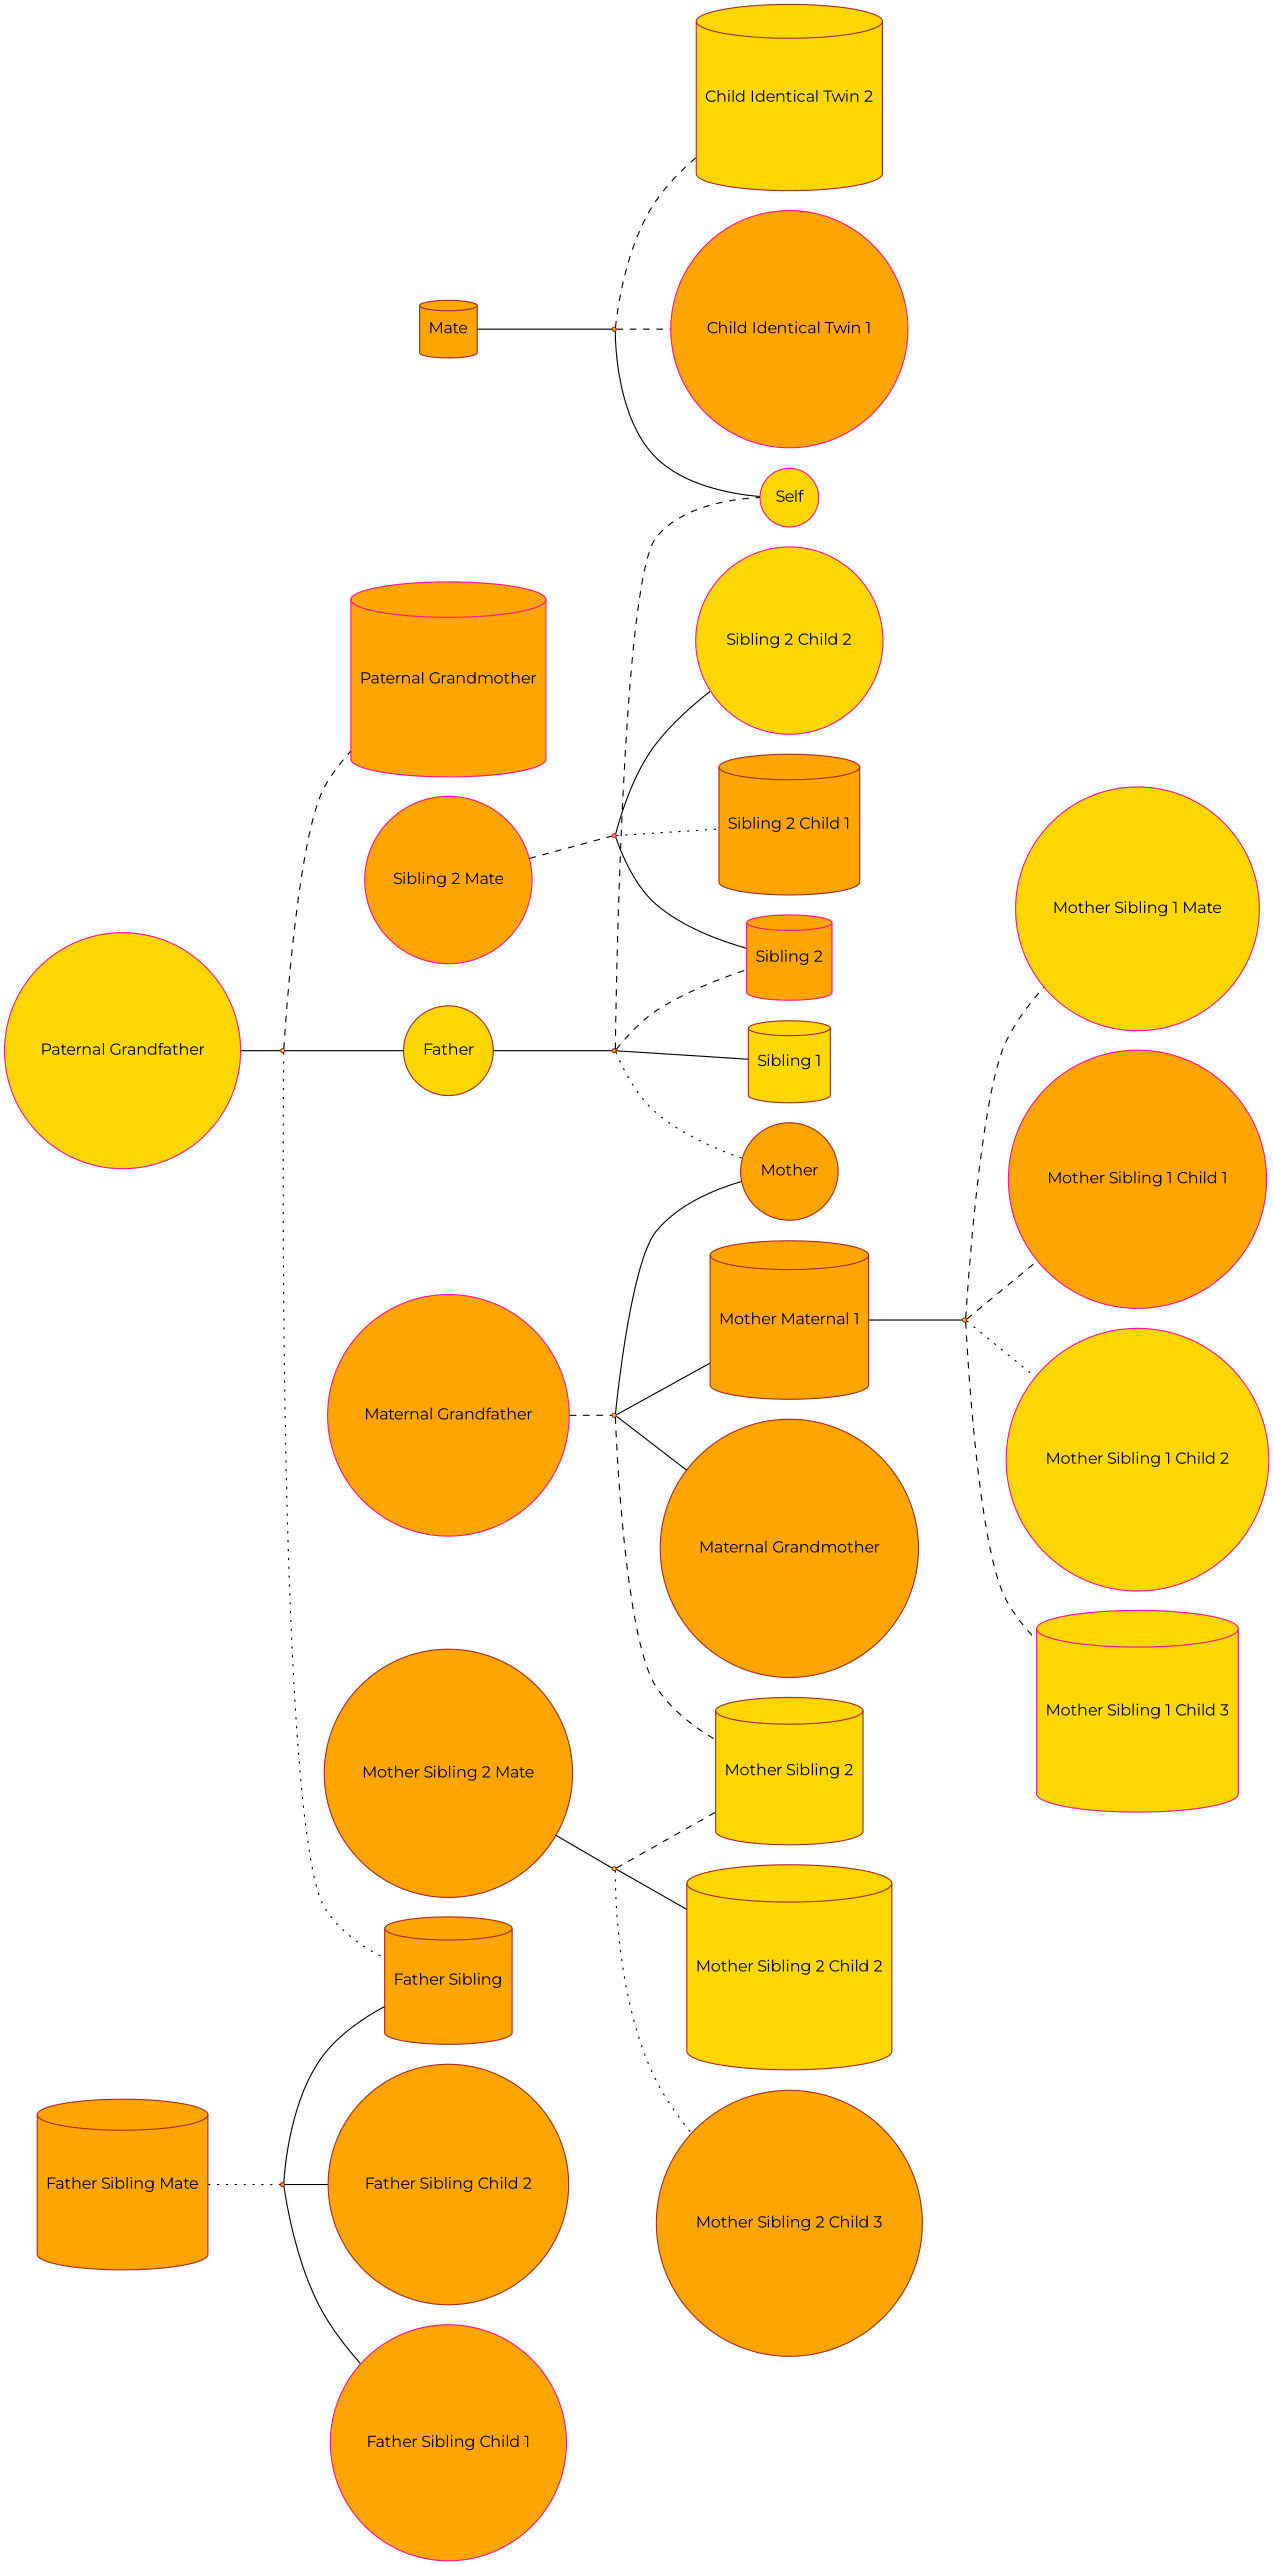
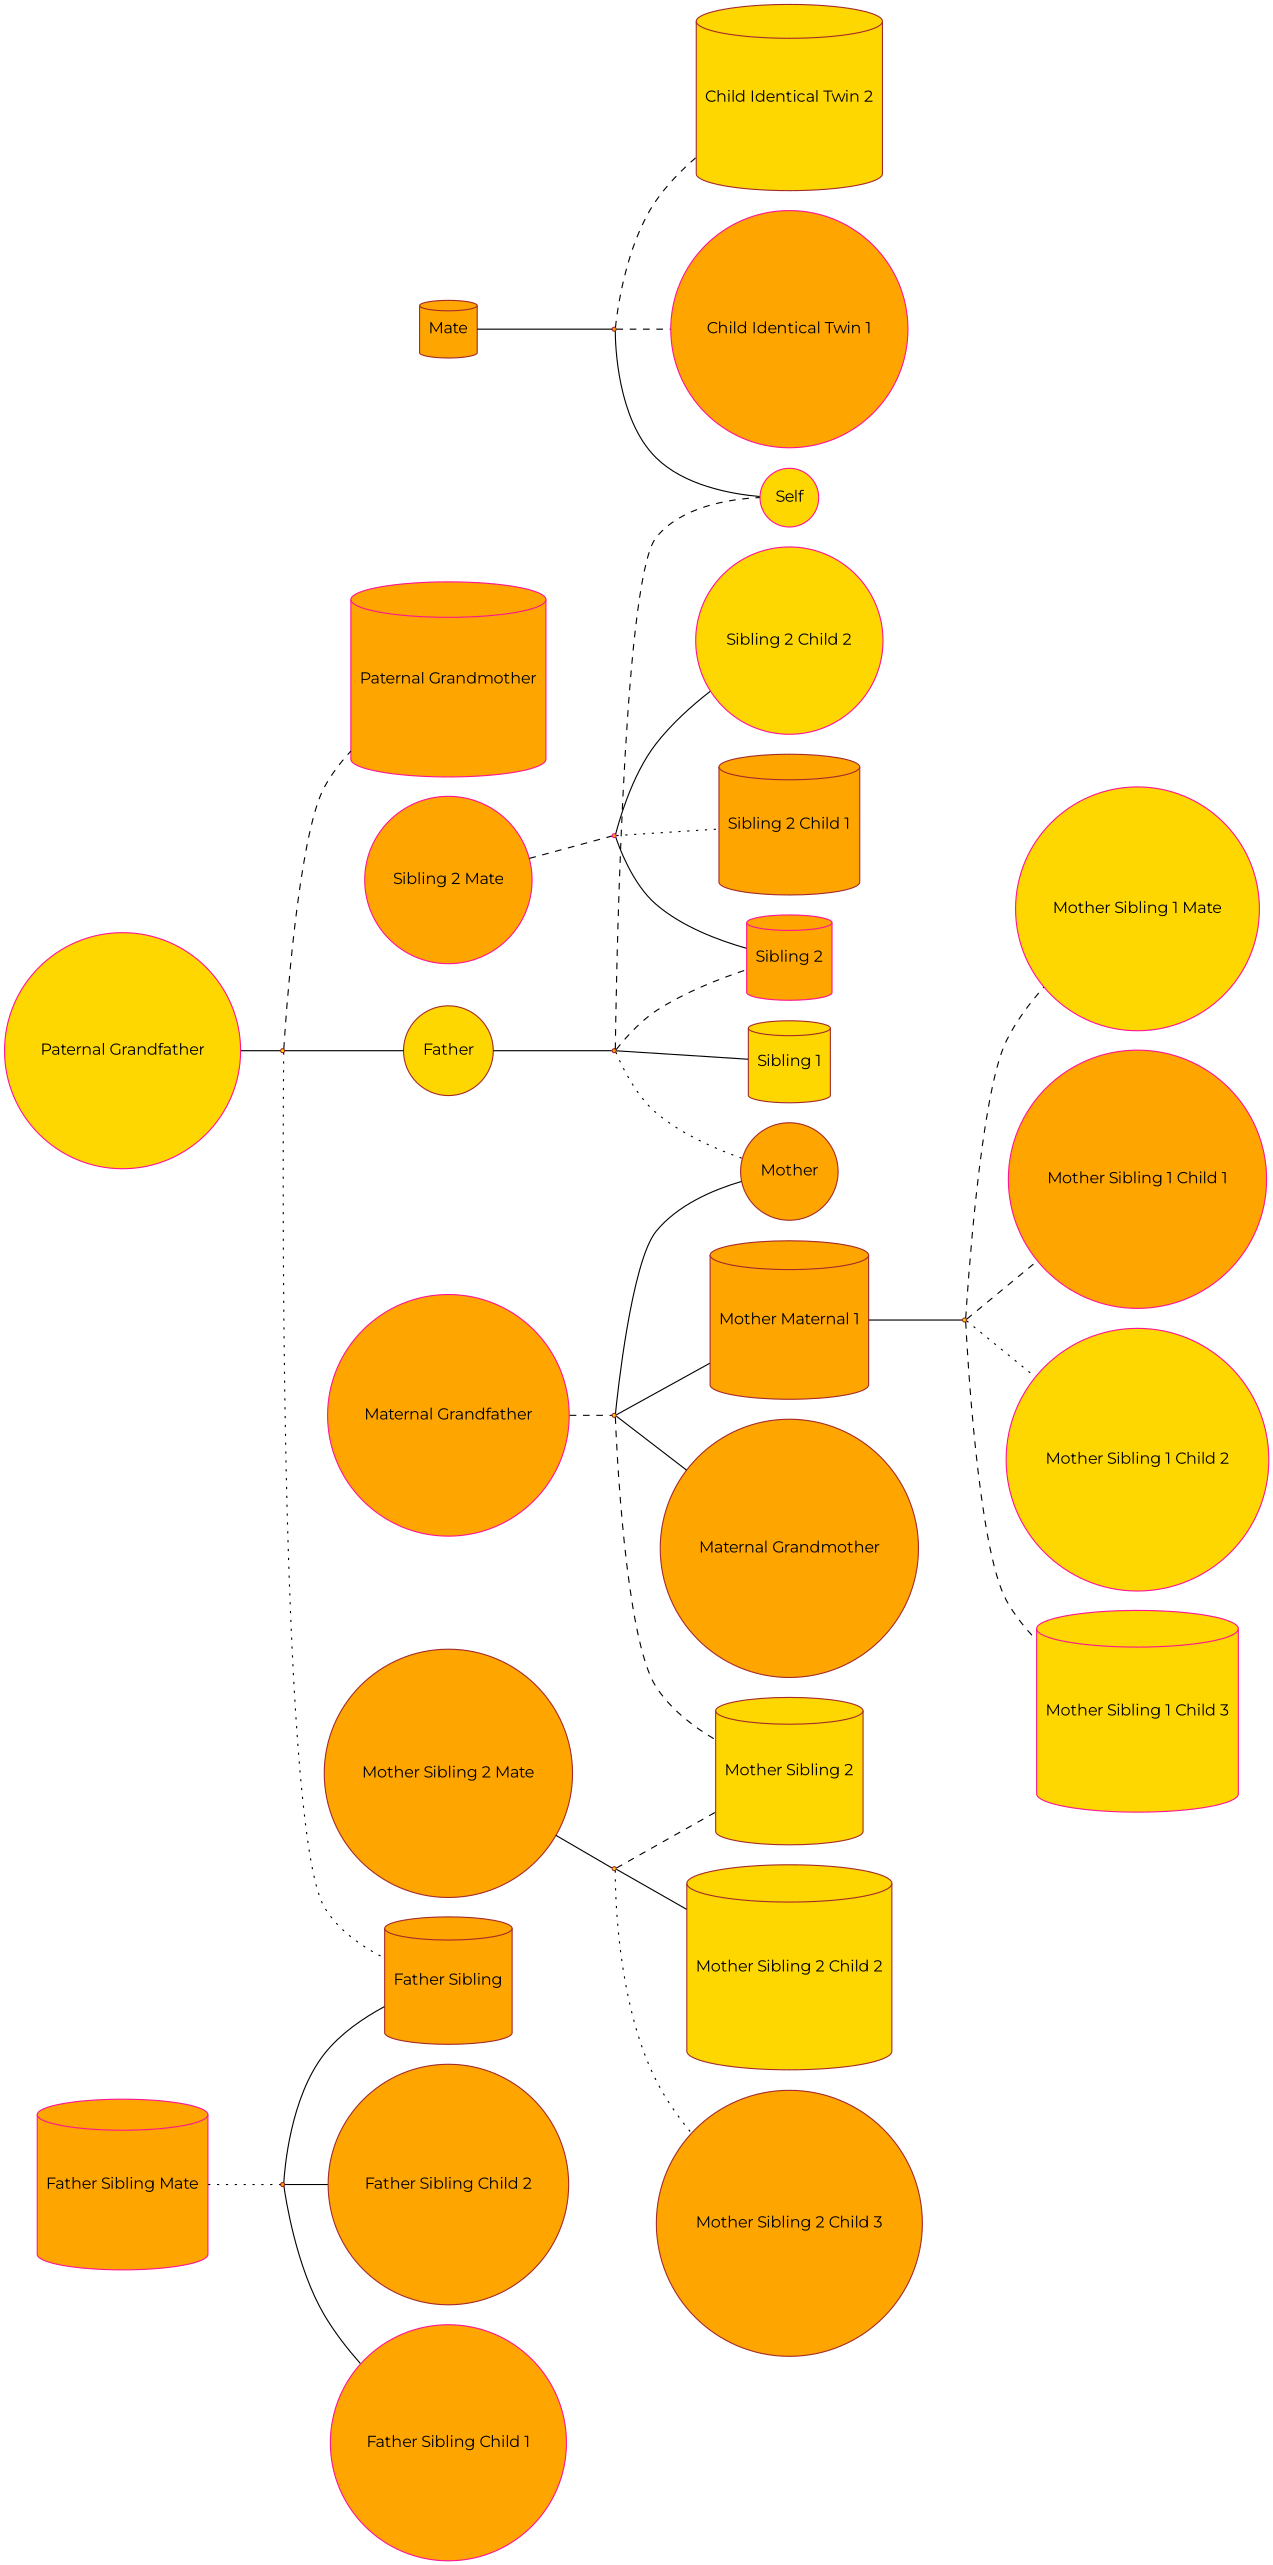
(123, 2185) -> (123, 2185)
